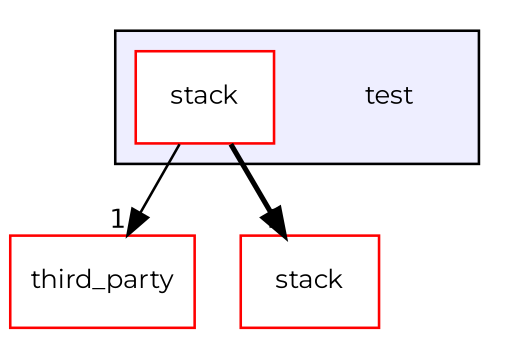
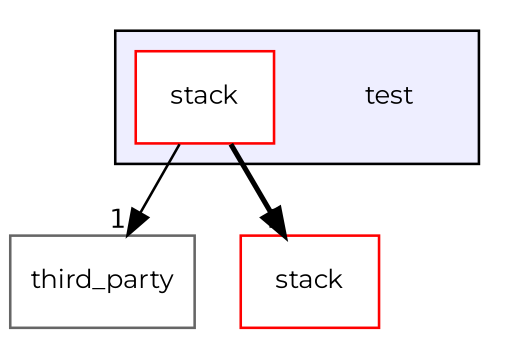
(102, 282) -> (102, 282)
